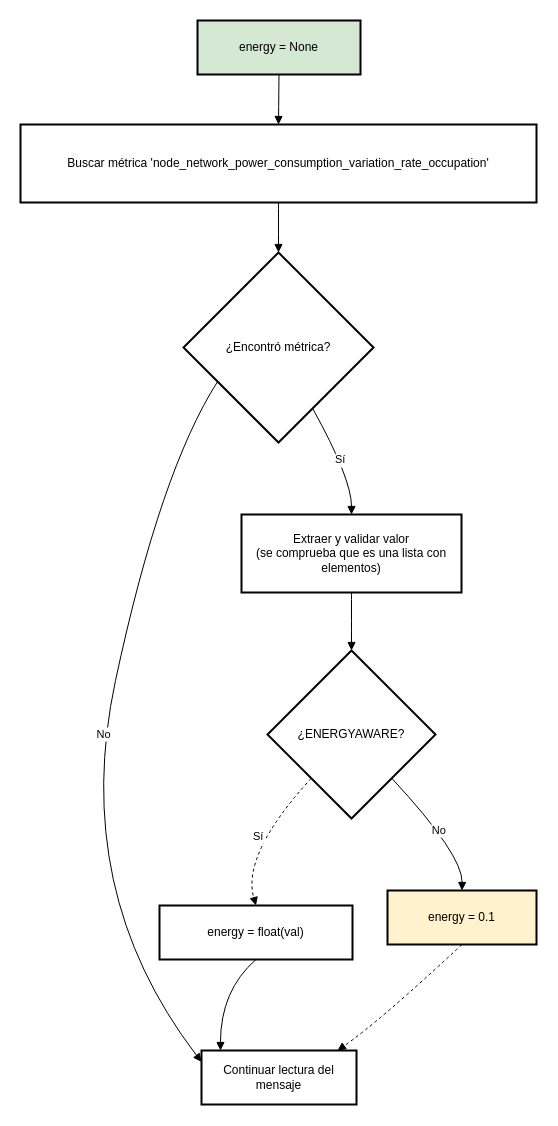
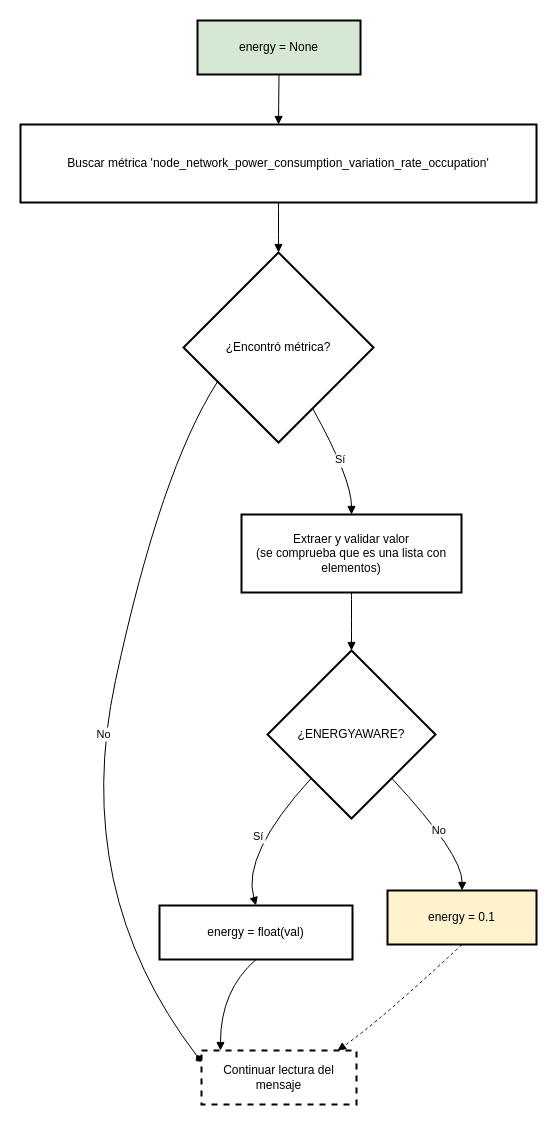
(269, 833) -> (269, 833)
(195, 1054) -> (196, 1054)
(279, 1078) -> (279, 1078)
